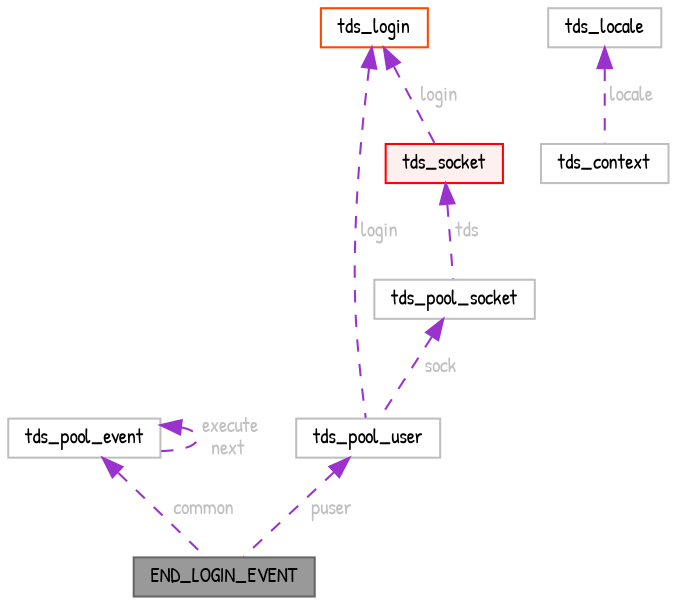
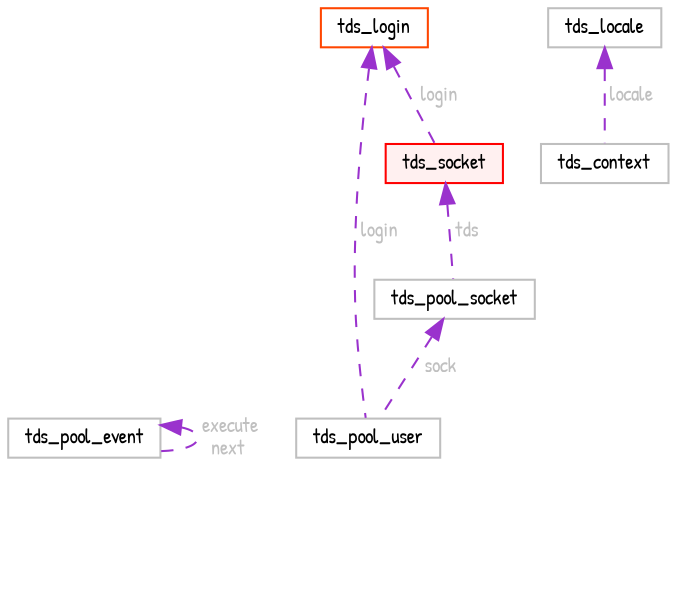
(224, 577) -> none
